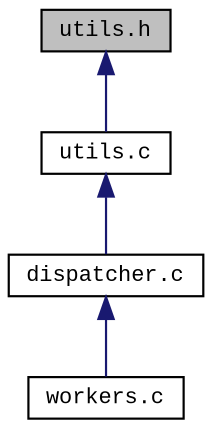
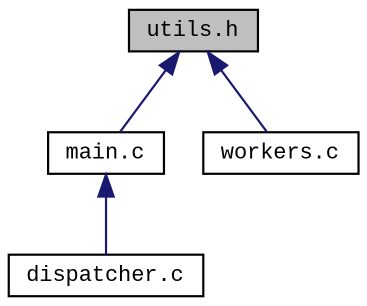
(106, 153) -> (106, 153)
(106, 348) -> (244, 101)
